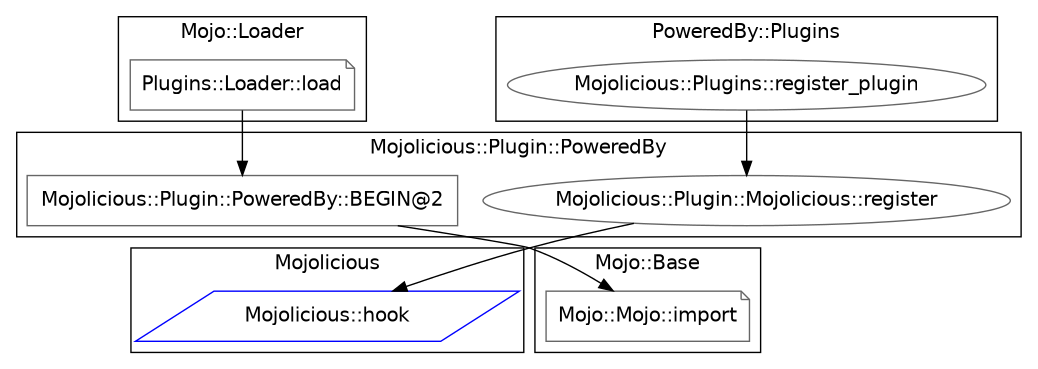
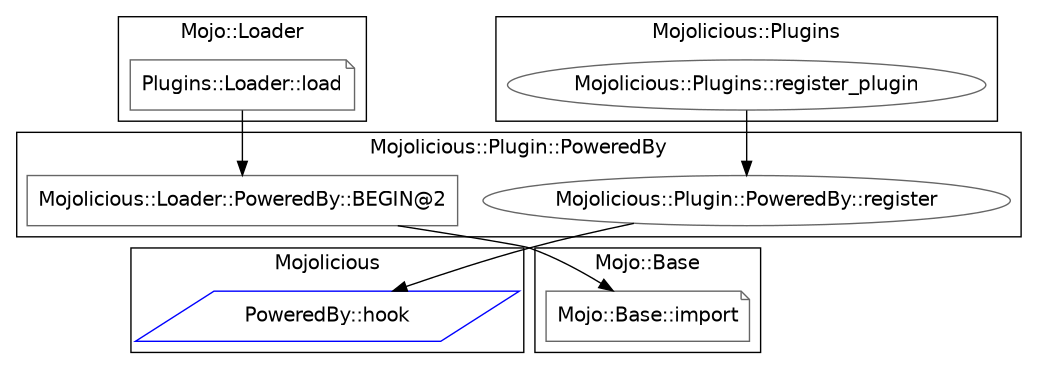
(747, 33) -> (747, 33)
(242, 201) -> (242, 201)
(747, 201) -> (747, 201)
(327, 316) -> (327, 316)
(648, 316) -> (648, 316)
